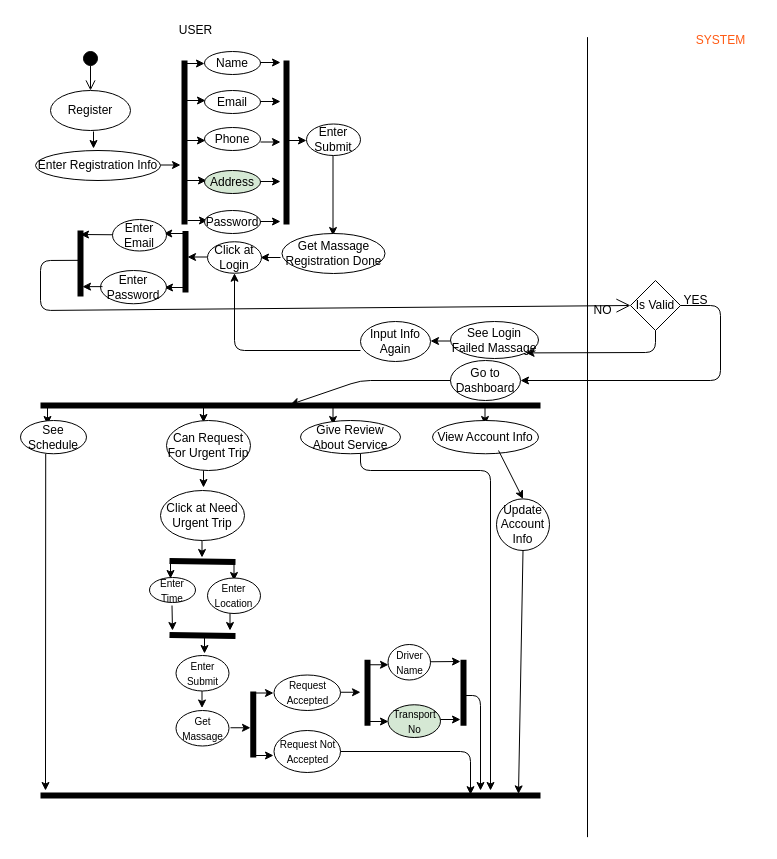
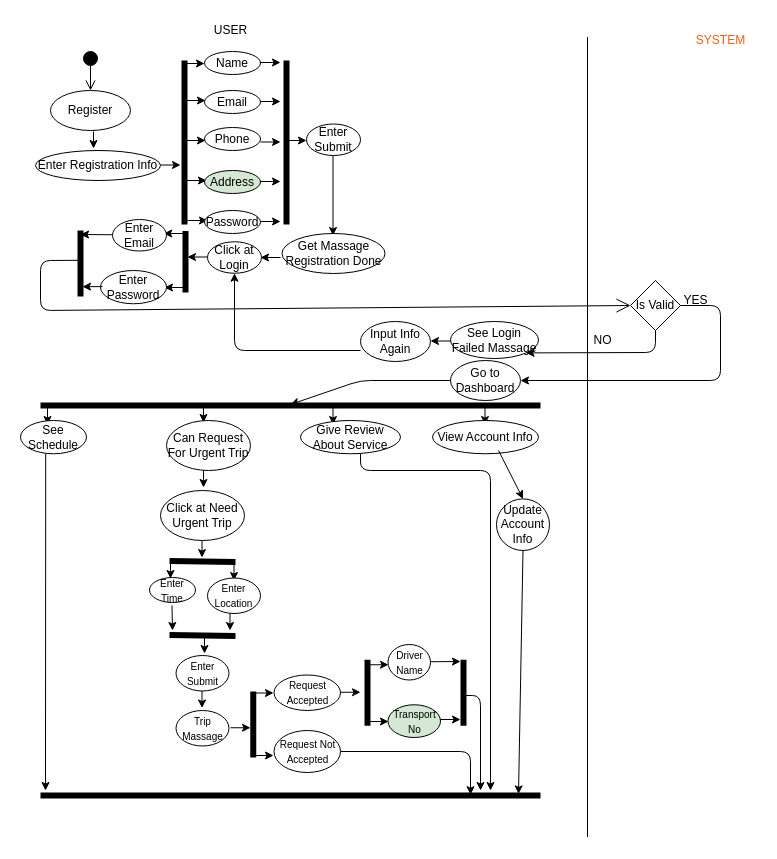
(196, 31) -> (231, 31)
(603, 311) -> (603, 341)
(203, 729) -> (203, 729)
